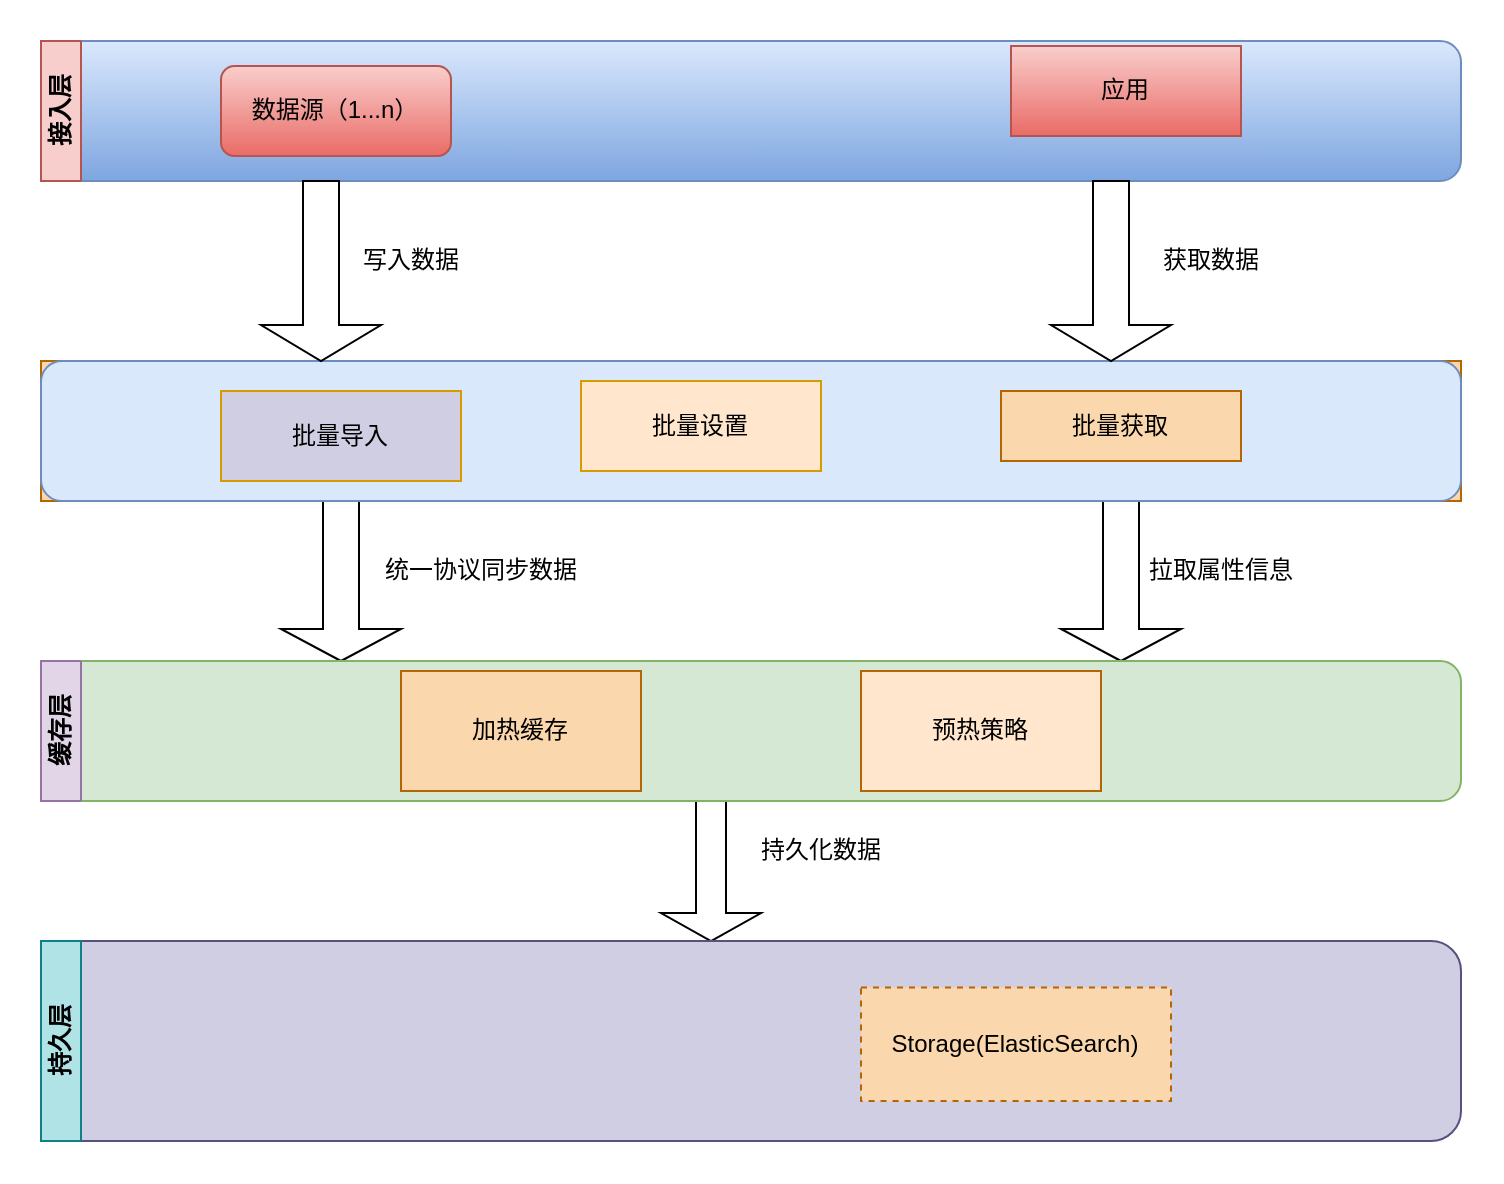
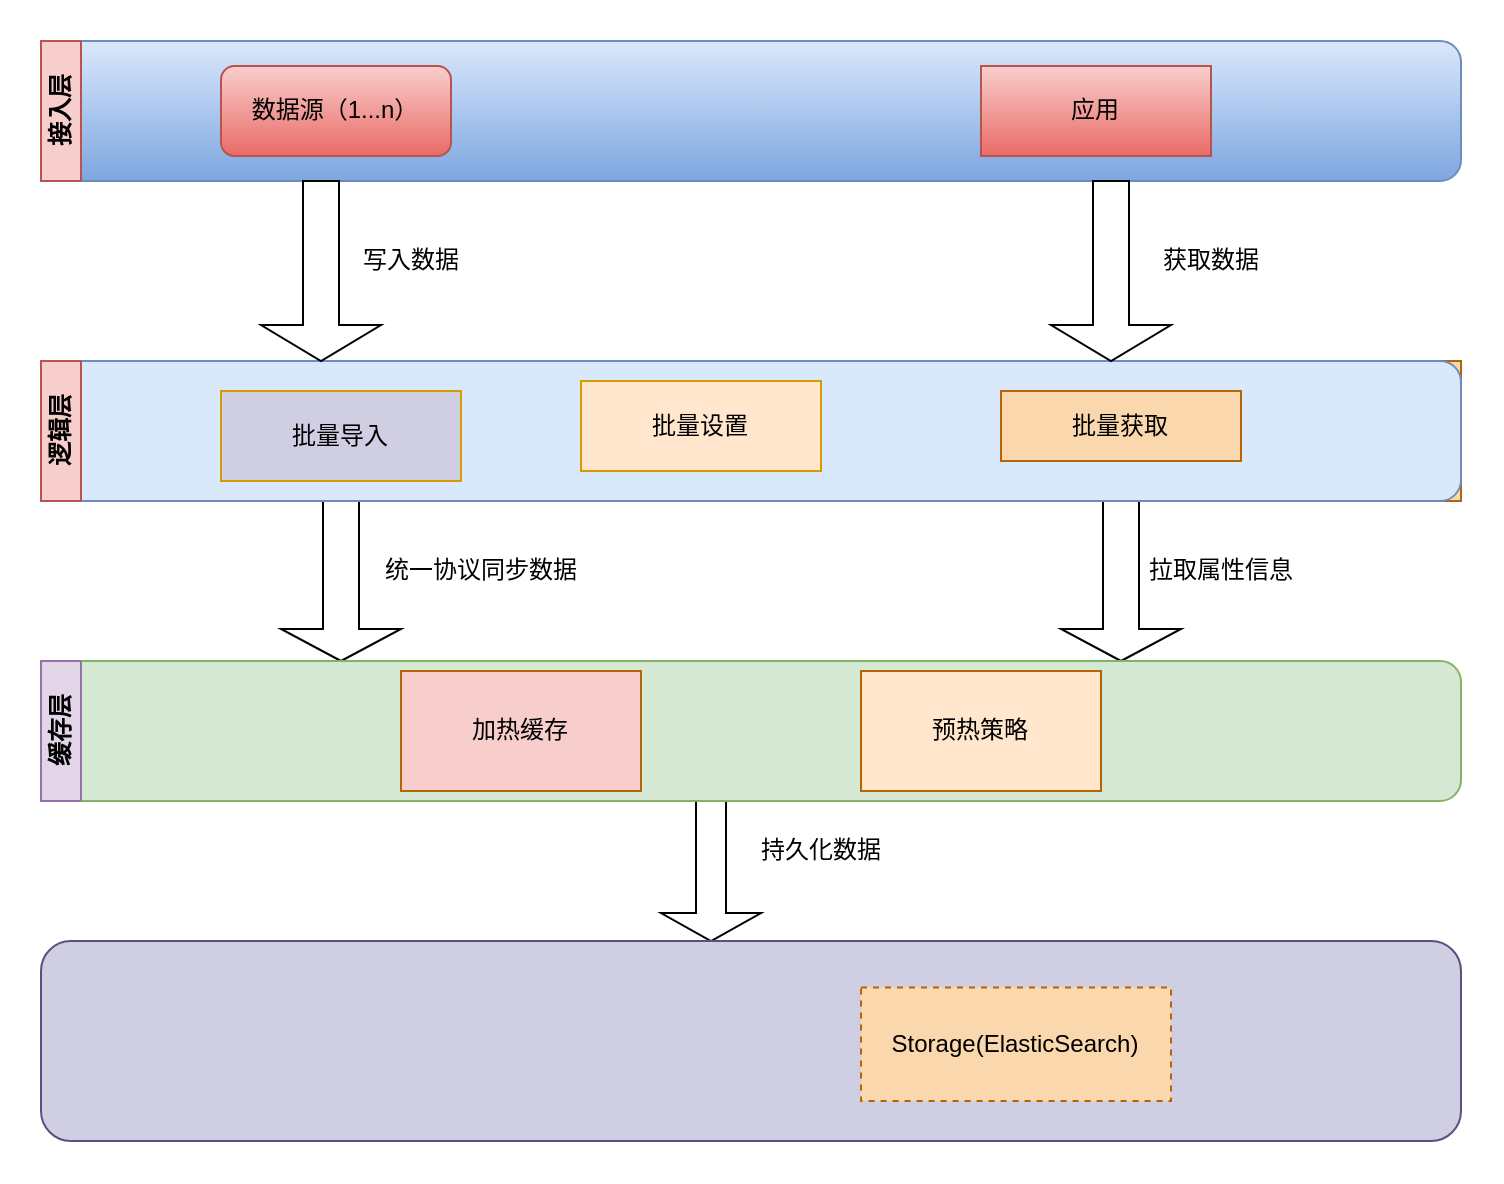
(1126, 91) -> (1096, 111)
none -> (61, 431)
(521, 731) -> (521, 731)
(61, 1041) -> none
